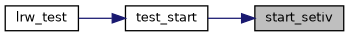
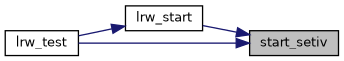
(167, 18) -> (164, 18)
none -> (157, 43)
